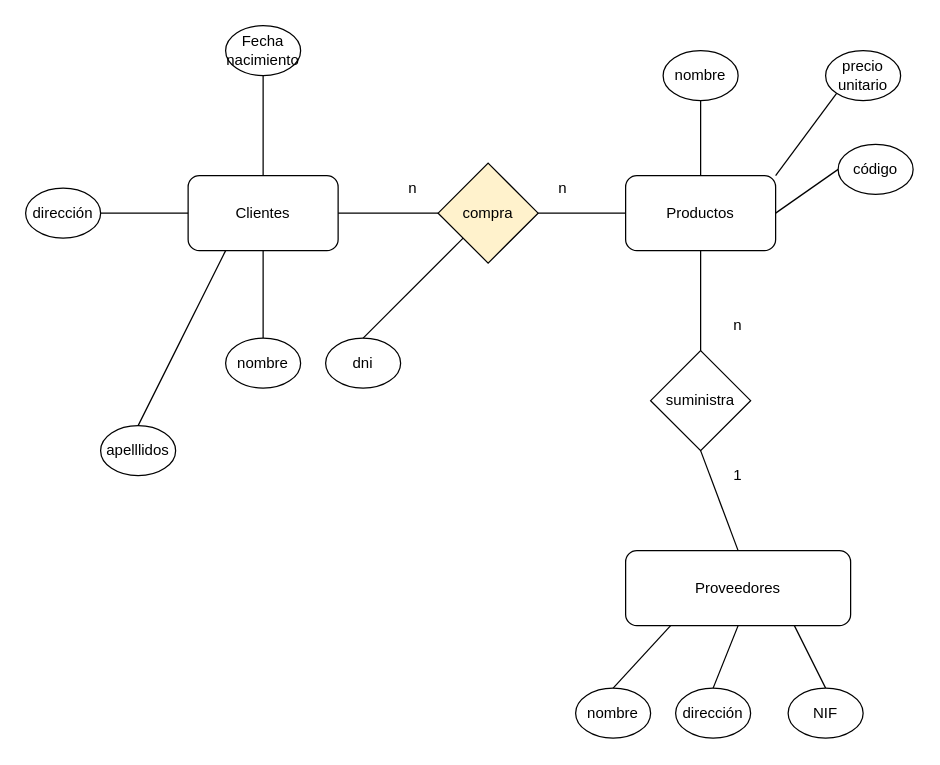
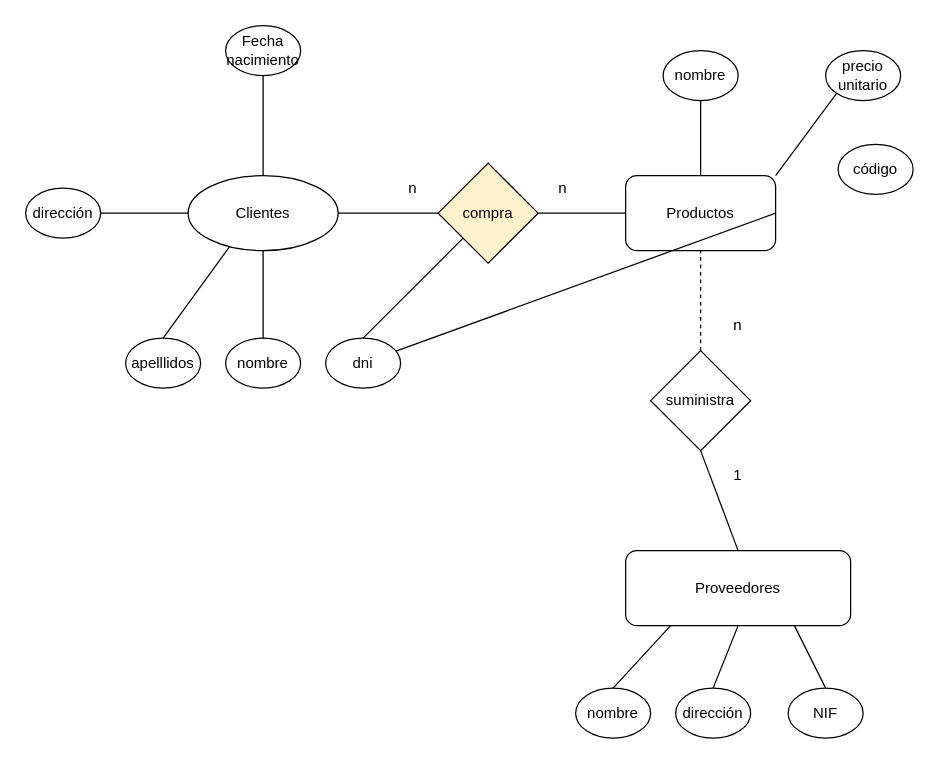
(807, 191) -> (586, 282)
(263, 213) -> (263, 213)
(701, 300) -> (701, 300)
(138, 451) -> (163, 363)
